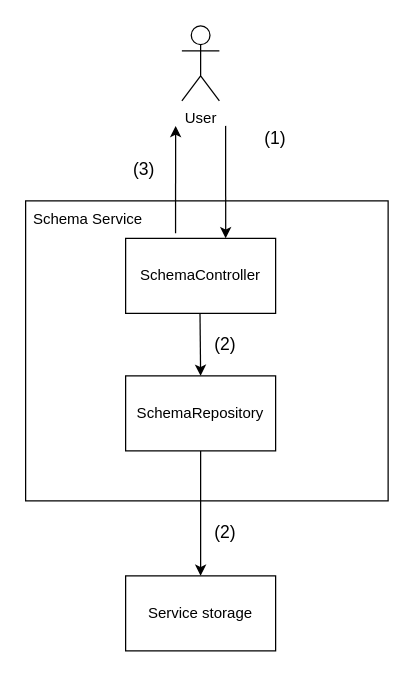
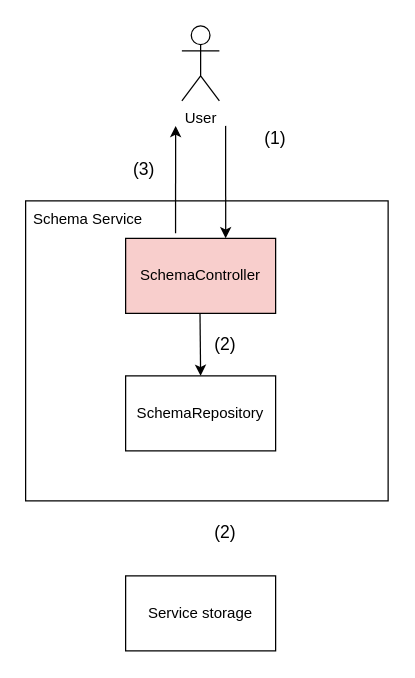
(201, 276) -> (201, 276)
(201, 509) -> none
